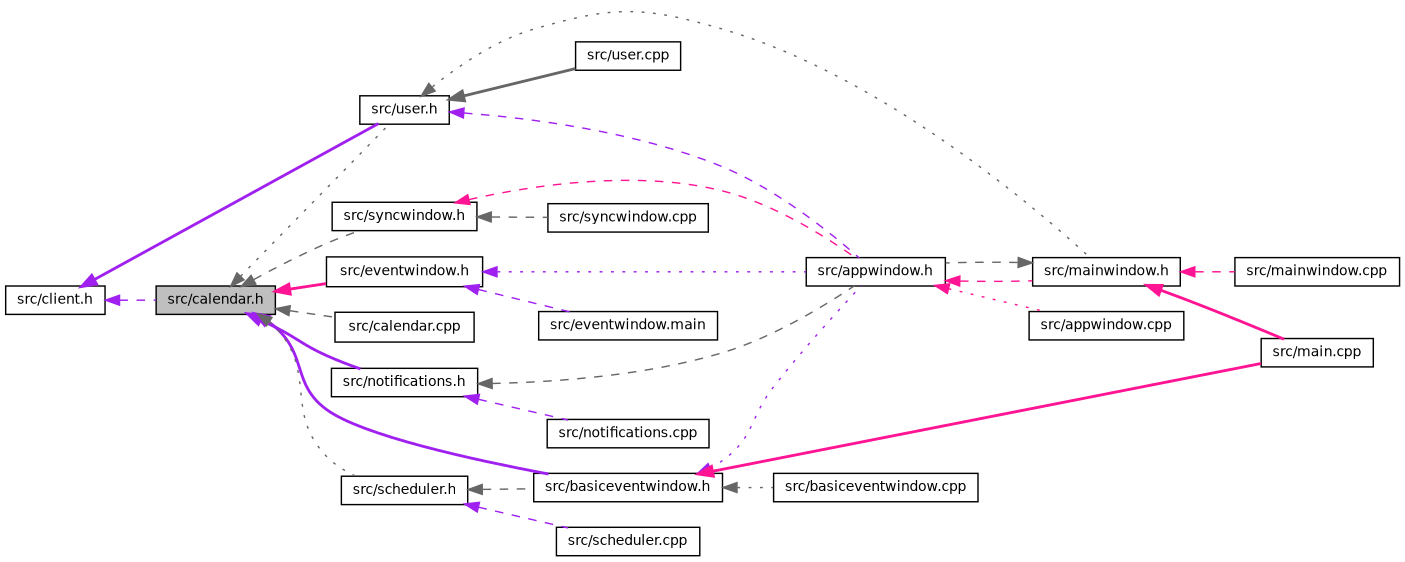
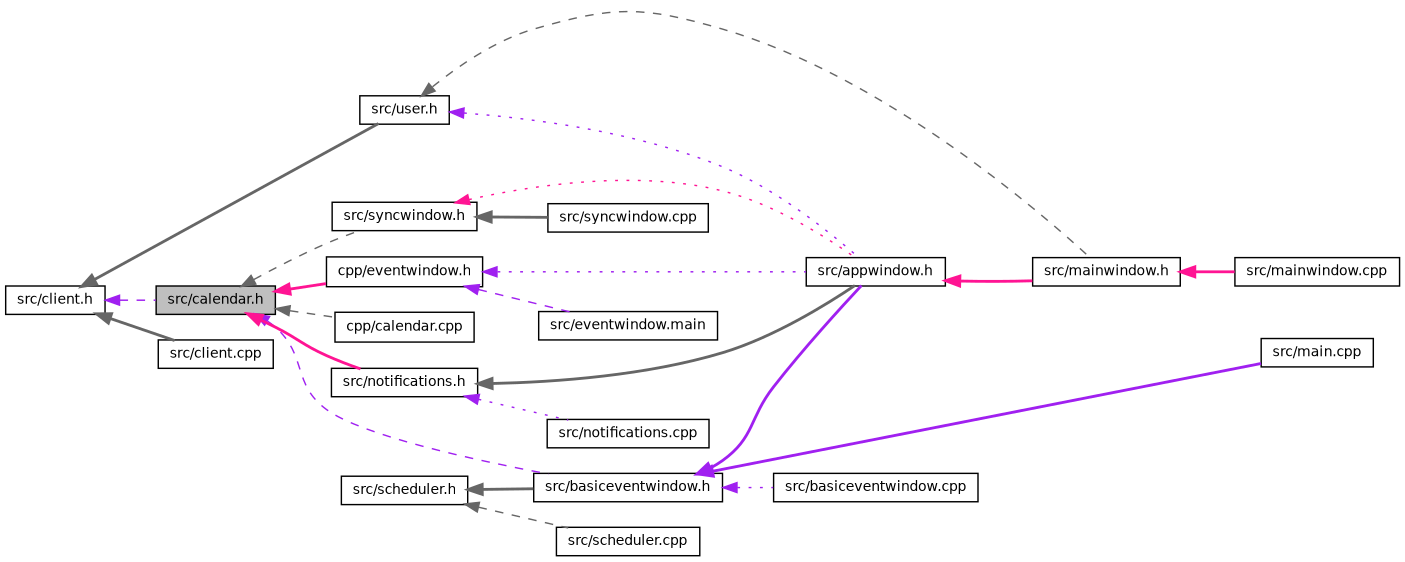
(782, 50) -> (782, 50)
(628, 56) -> none
(675, 150) -> (675, 150)
(670, 183) -> (670, 183)
(315, 200) -> none
(236, 202) -> (236, 202)
(520, 217) -> (520, 217)
(982, 262) -> none
(405, 272) -> (405, 272)
(1215, 272) -> (1215, 272)
(996, 281) -> (996, 281)
(1223, 314) -> none
(1106, 326) -> none
(405, 327) -> (405, 327)
(309, 347) -> (309, 347)
none -> (216, 354)
(682, 363) -> (682, 363)
(783, 375) -> (783, 375)
(303, 407) -> none
(523, 410) -> (523, 410)
(987, 417) -> (987, 417)
(383, 434) -> (383, 434)
(755, 488) -> (755, 488)
(508, 489) -> (508, 489)
(523, 518) -> (523, 518)
